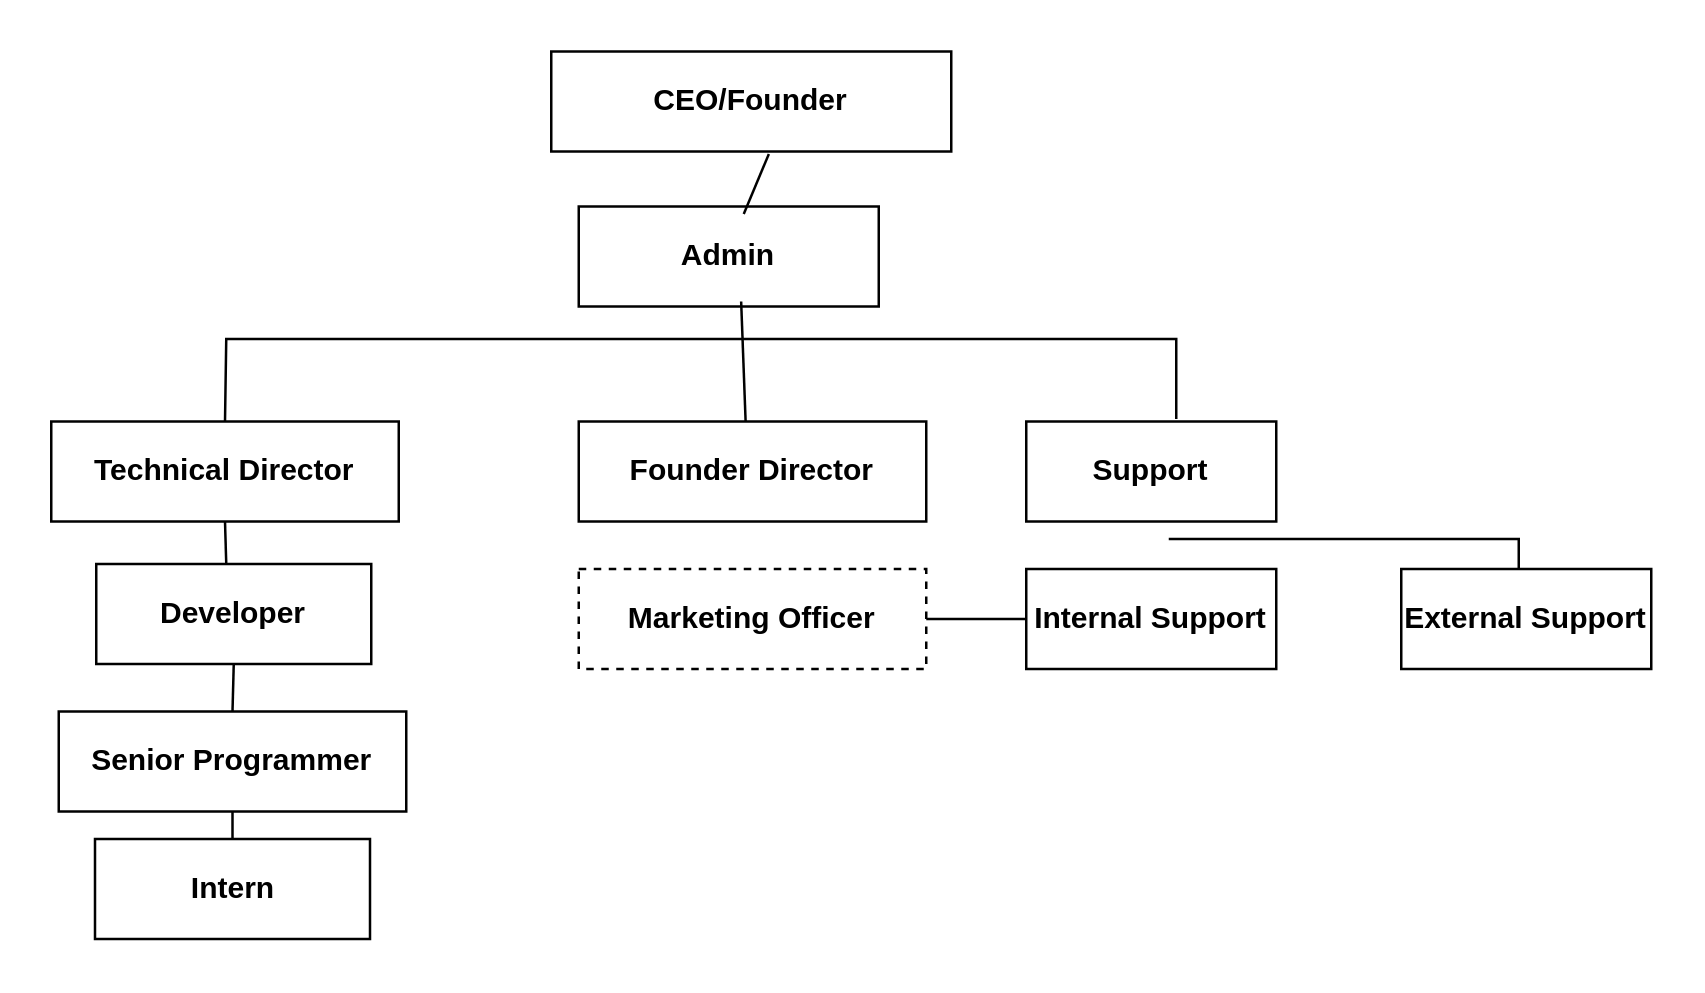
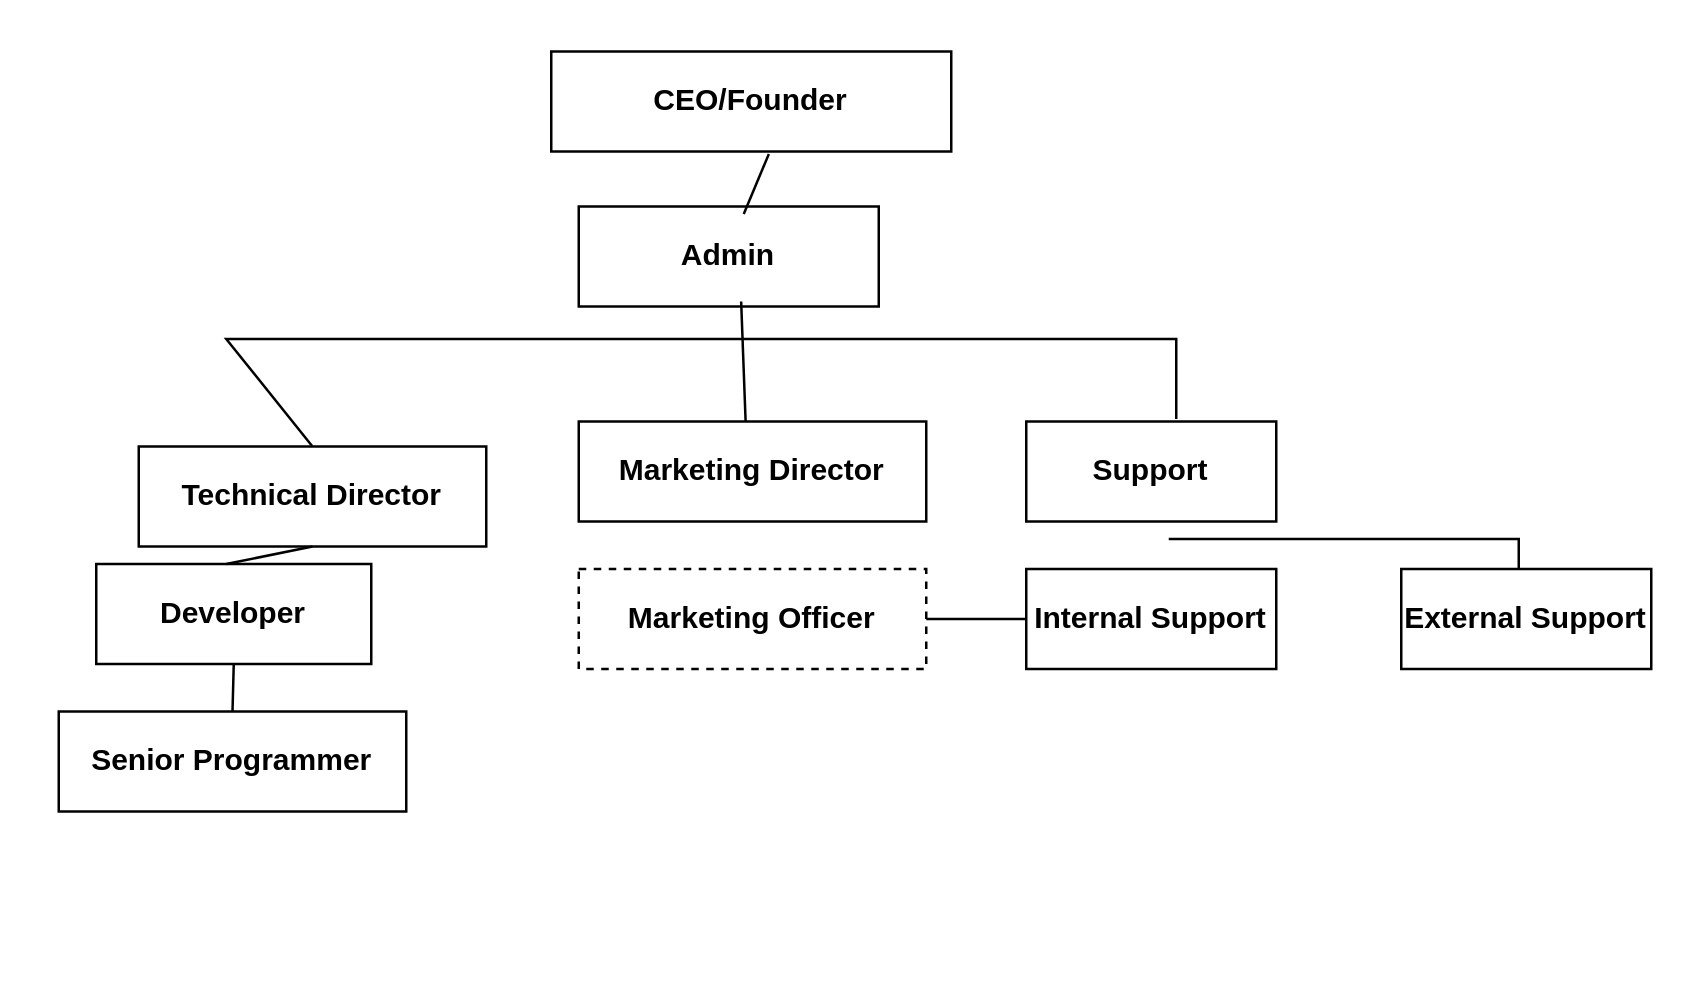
(225, 471) -> (313, 496)
(753, 471) -> (753, 471)
(233, 824) -> none
(233, 889) -> none
